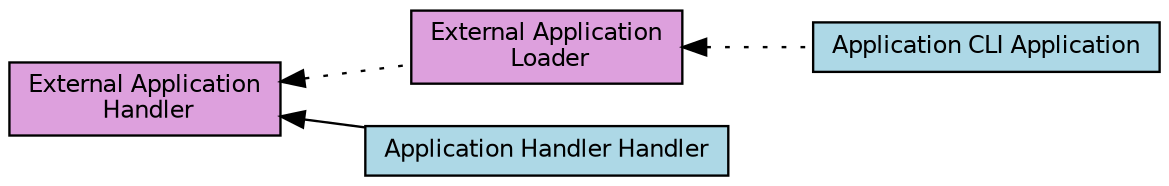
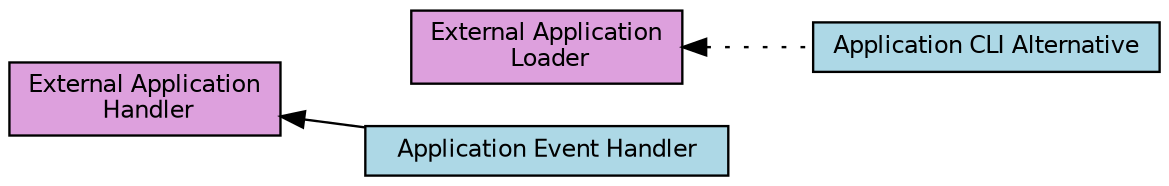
(986, 47) -> (986, 47)
(358, 72) -> none
(547, 151) -> (547, 151)
